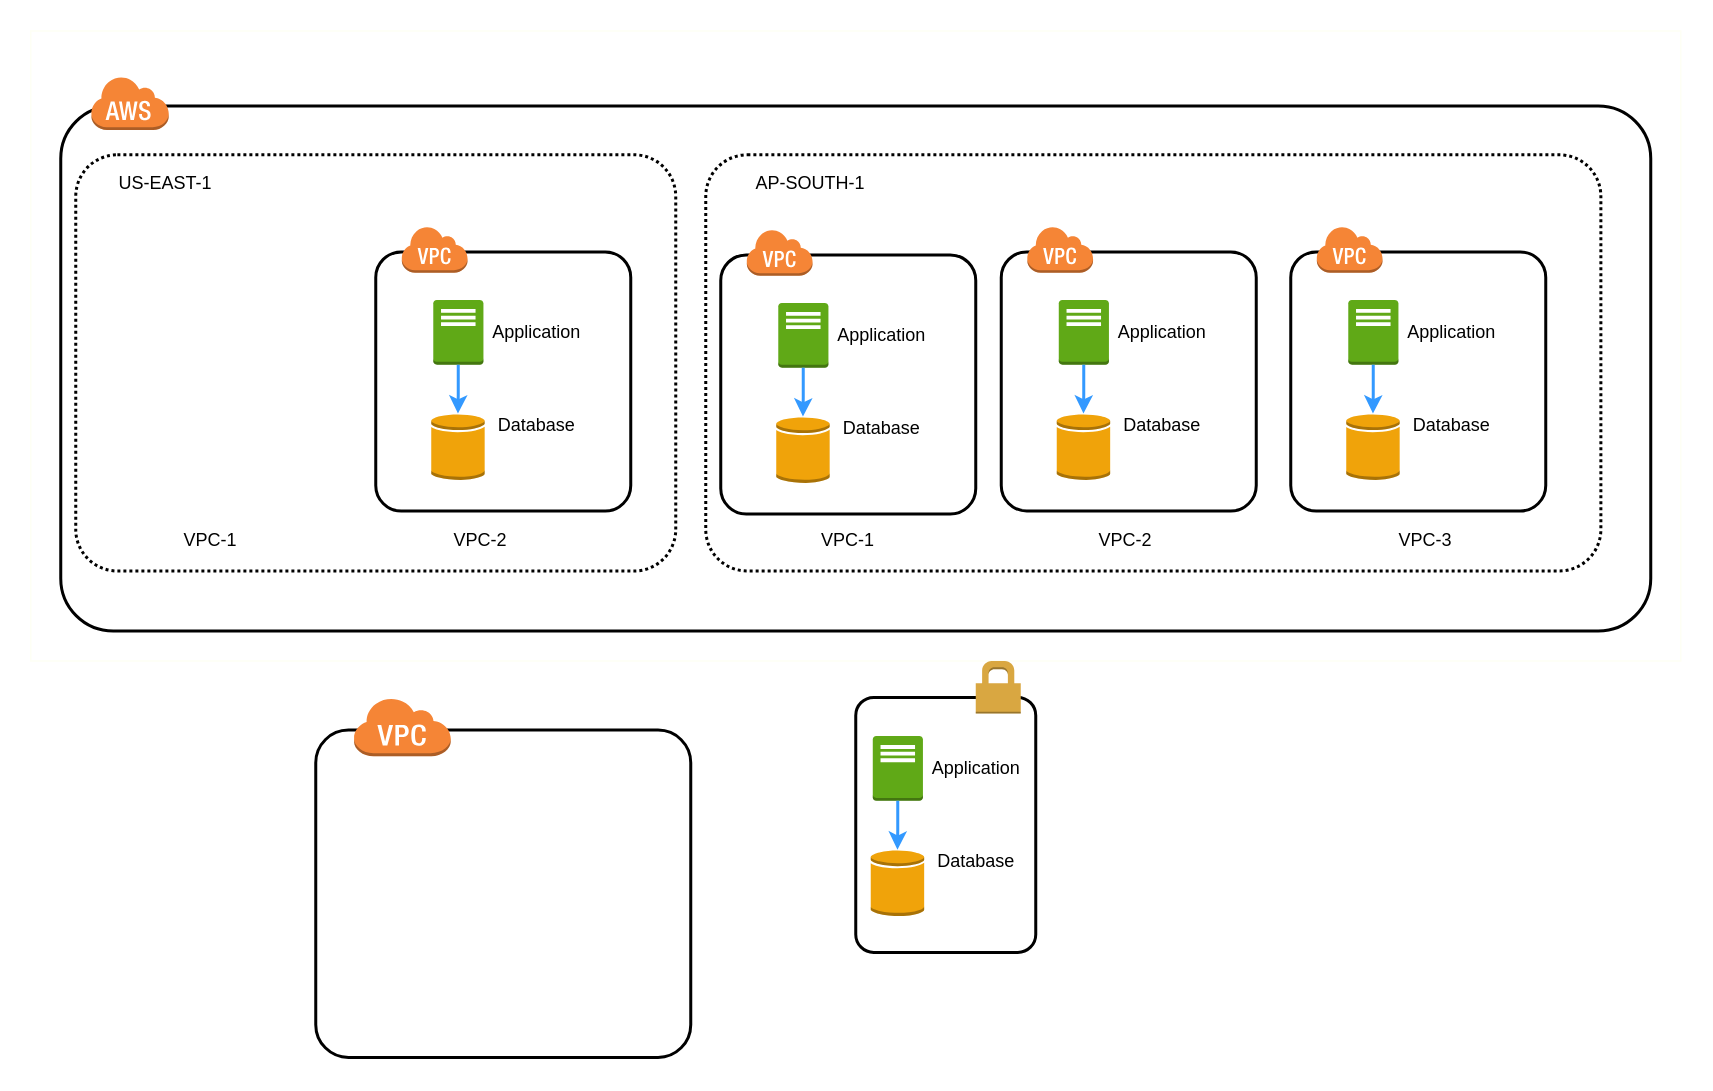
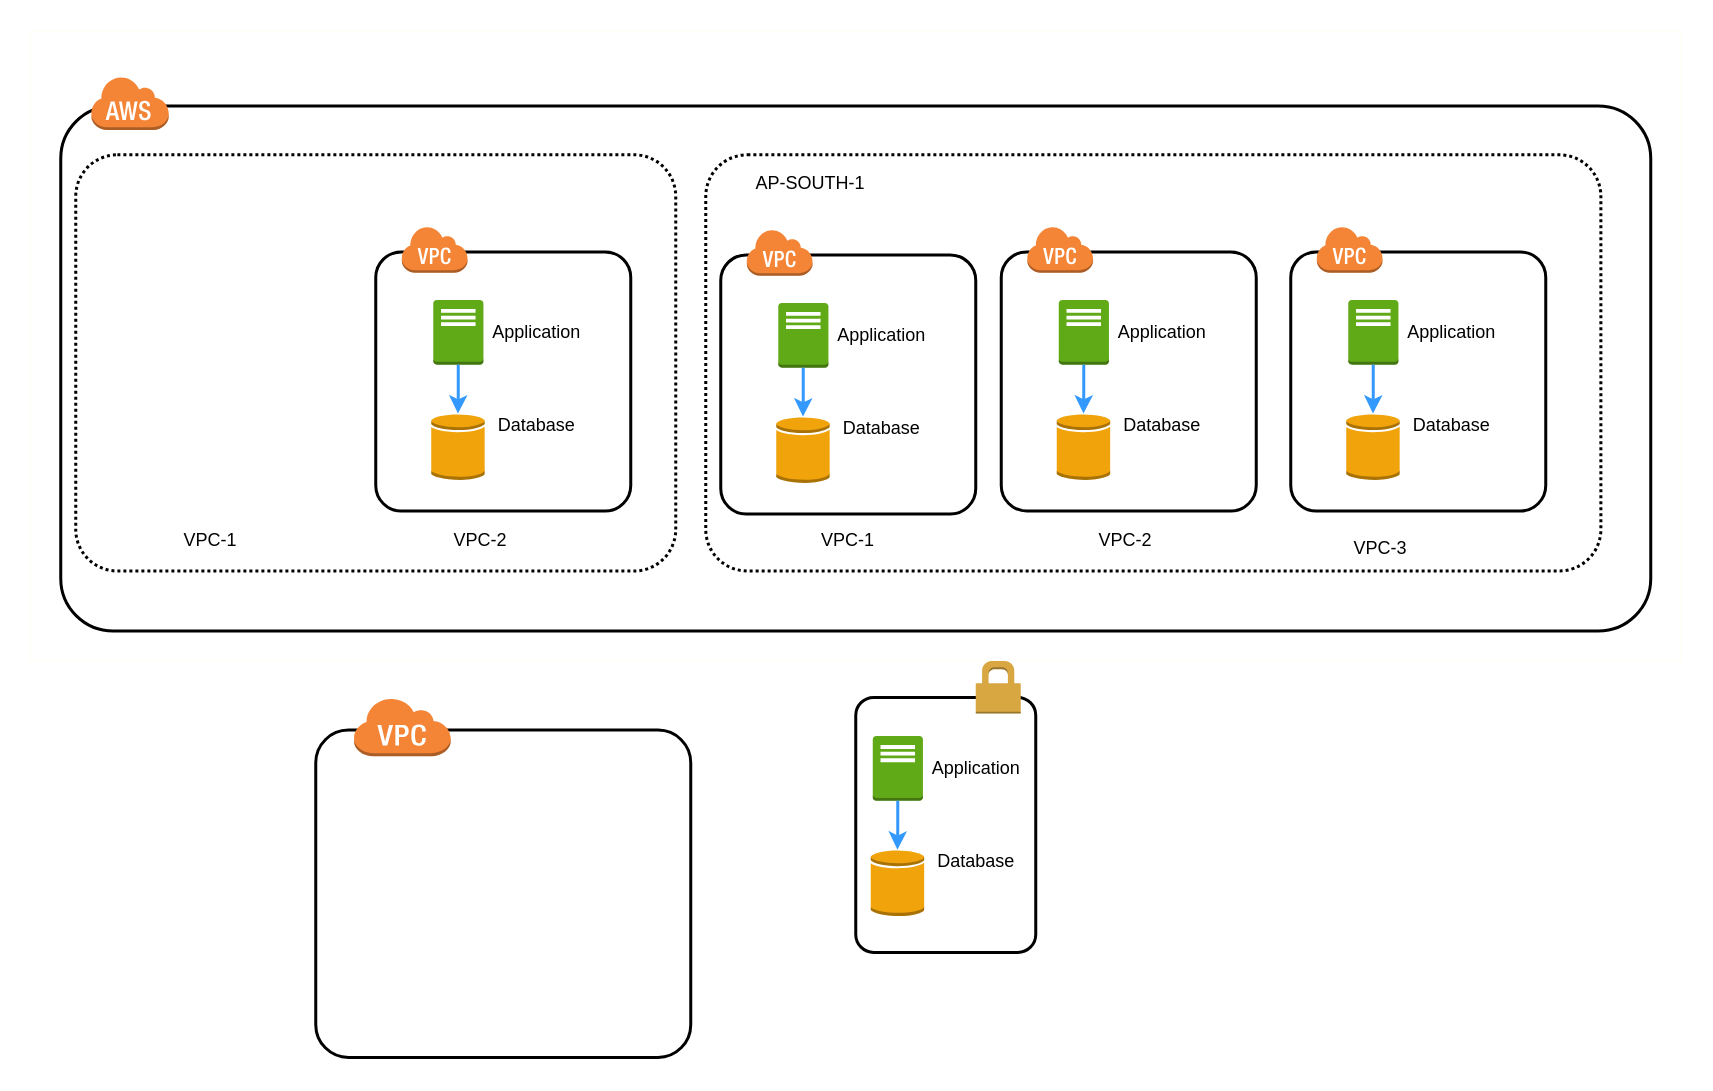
(166, 184) -> none
(1426, 541) -> (1381, 548)
